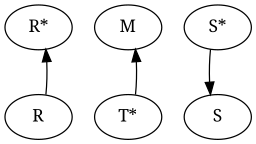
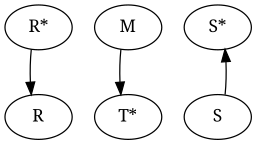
(209, 66) -> (226, 78)
(47, 78) -> (30, 66)
(136, 78) -> (120, 66)
